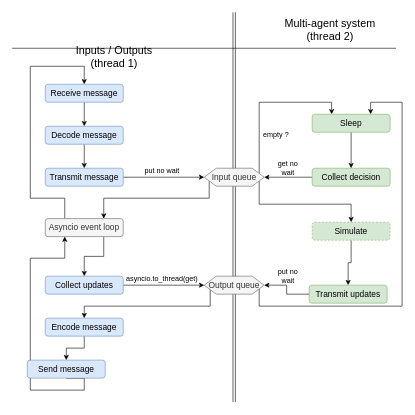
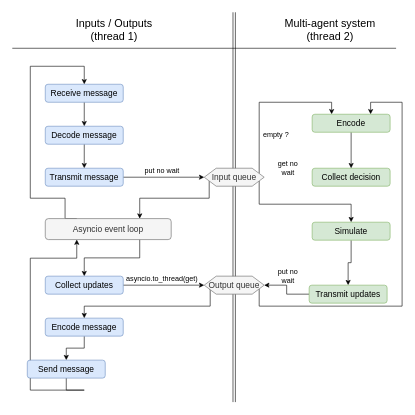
(114, 57) -> (114, 30)
(351, 123) -> (351, 123)
(269, 177) -> none
(84, 228) -> (108, 229)
(351, 231) -> (351, 231)
